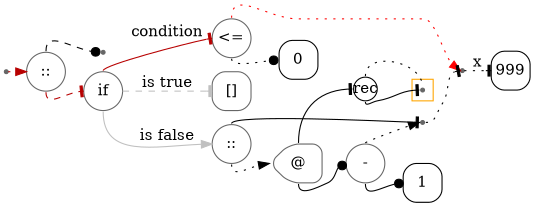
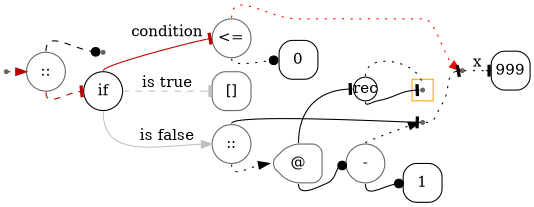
(103, 91) -> (103, 91)
